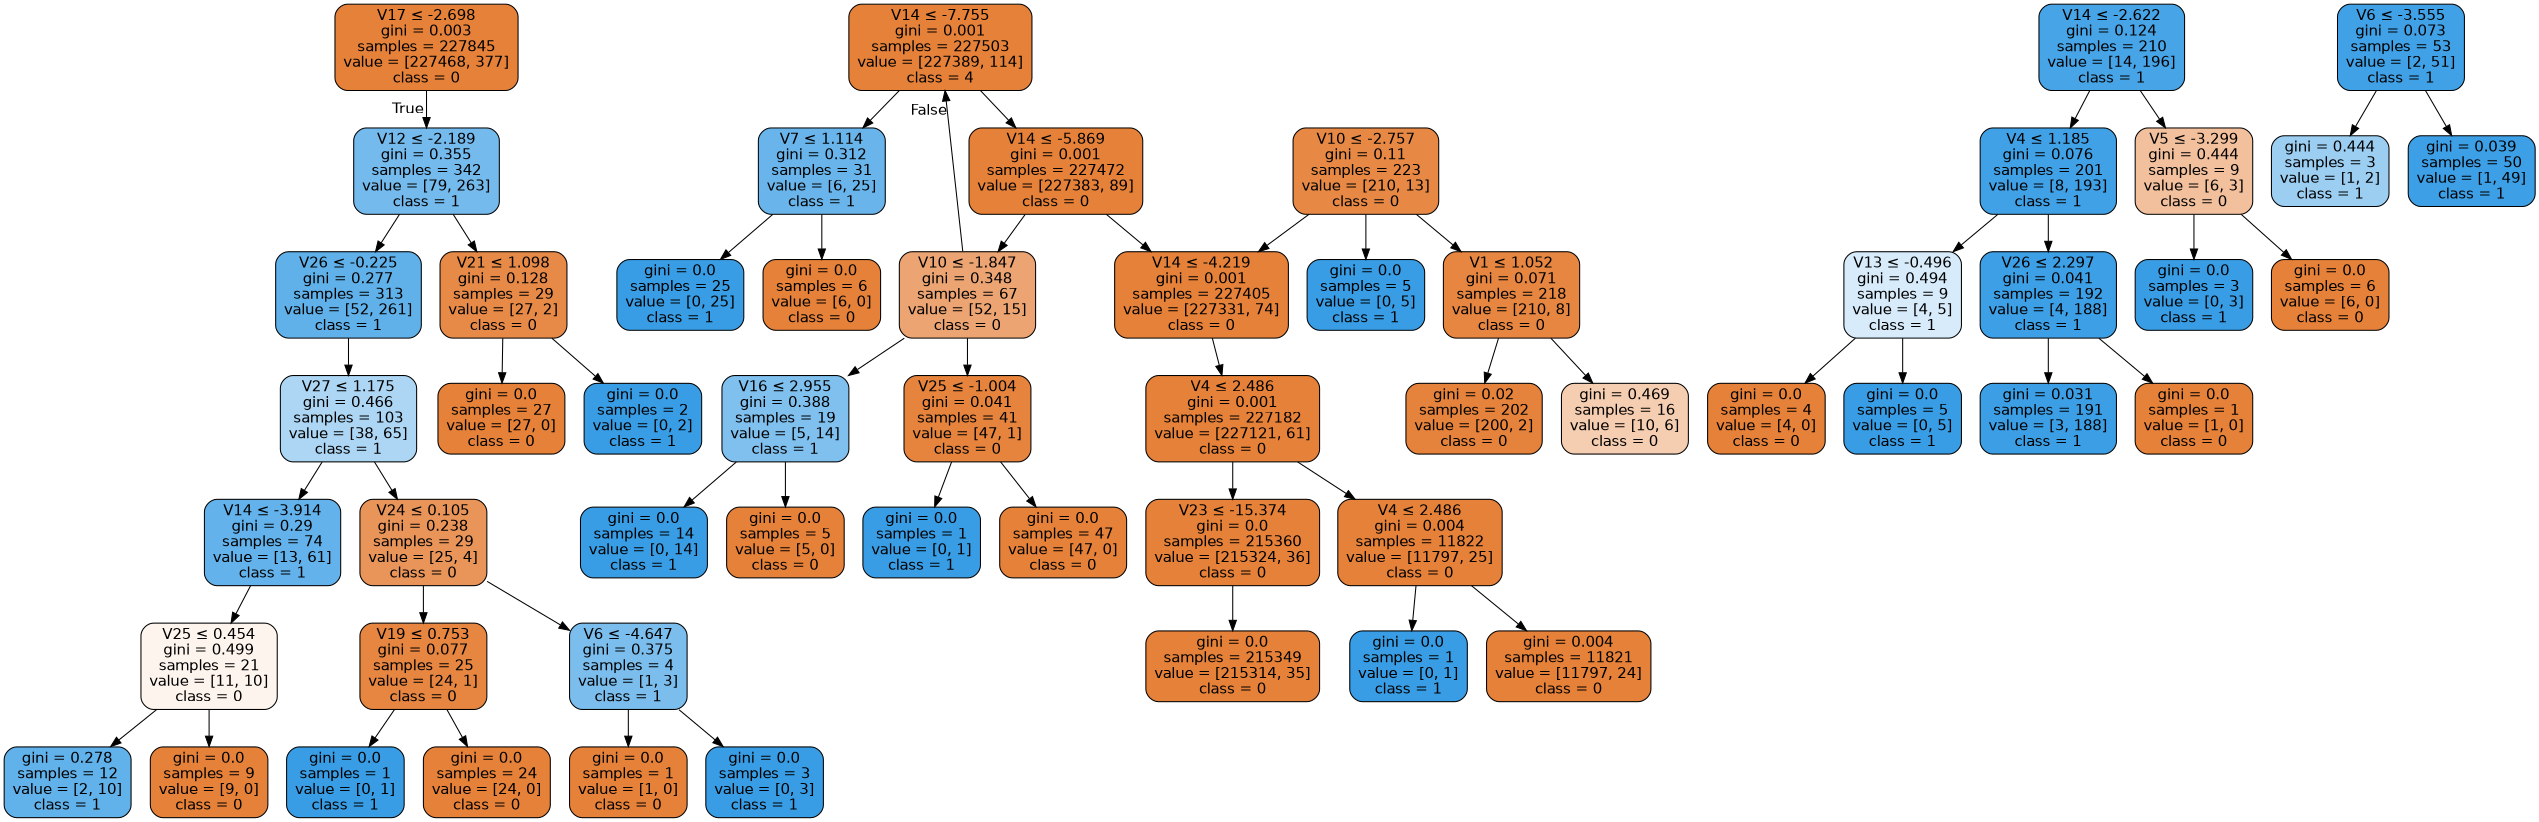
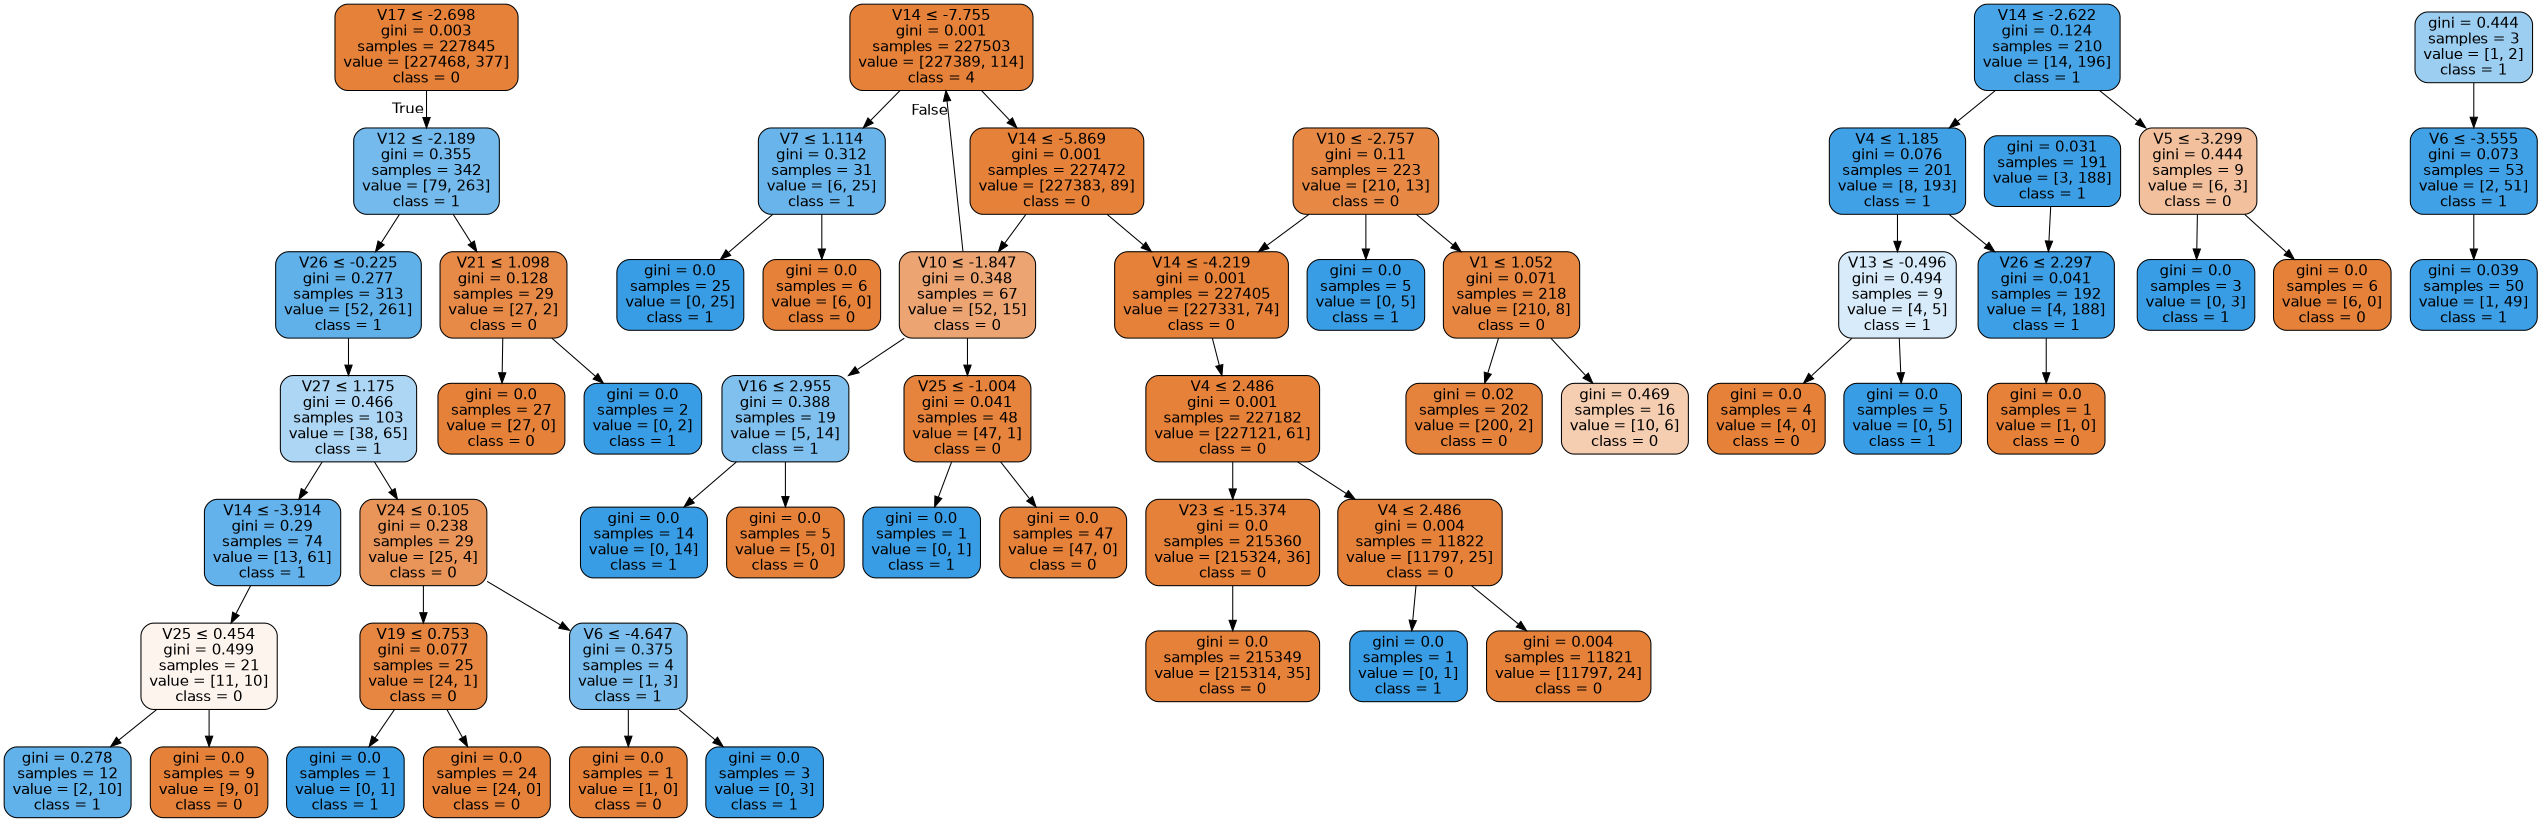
(2366, 109) -> (2474, 100)
(2048, 355) -> (2050, 224)
(967, 418) -> (967, 418)
